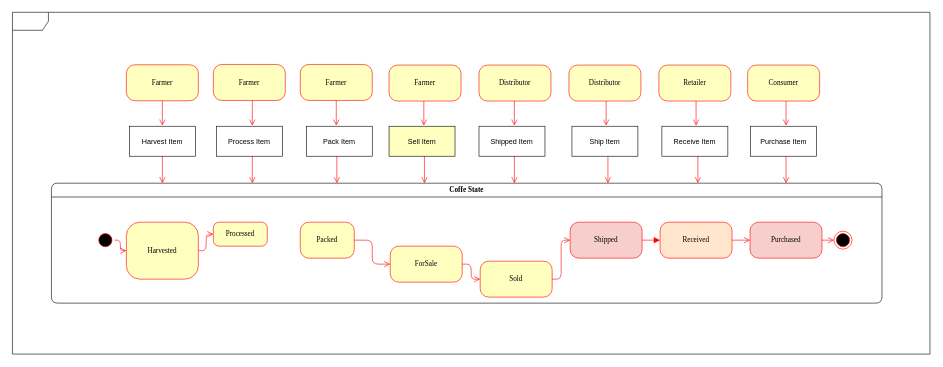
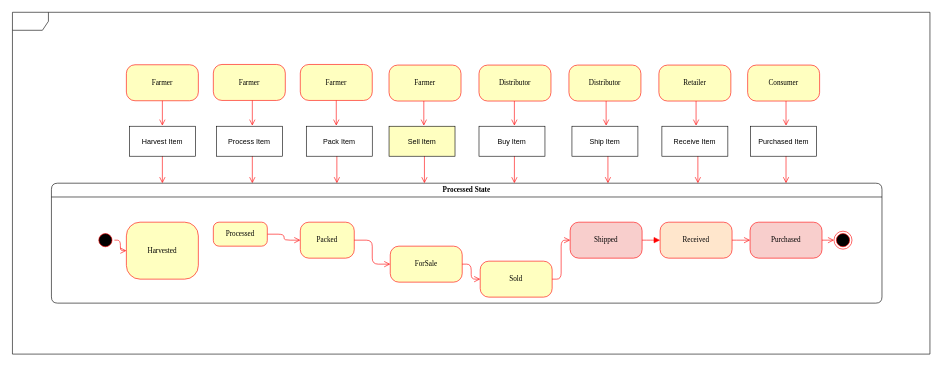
(512, 142) -> (512, 142)
(784, 142) -> (784, 142)
(467, 191) -> (467, 191)
none -> (284, 237)
(206, 243) -> none
